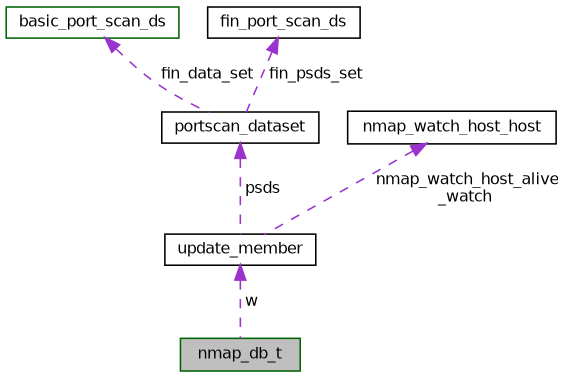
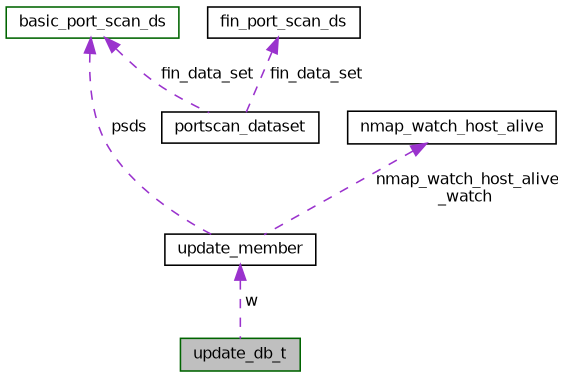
(314, 75) -> (314, 75)
(452, 128) -> (452, 128)
(240, 197) -> (120, 163)
(240, 355) -> (240, 355)
